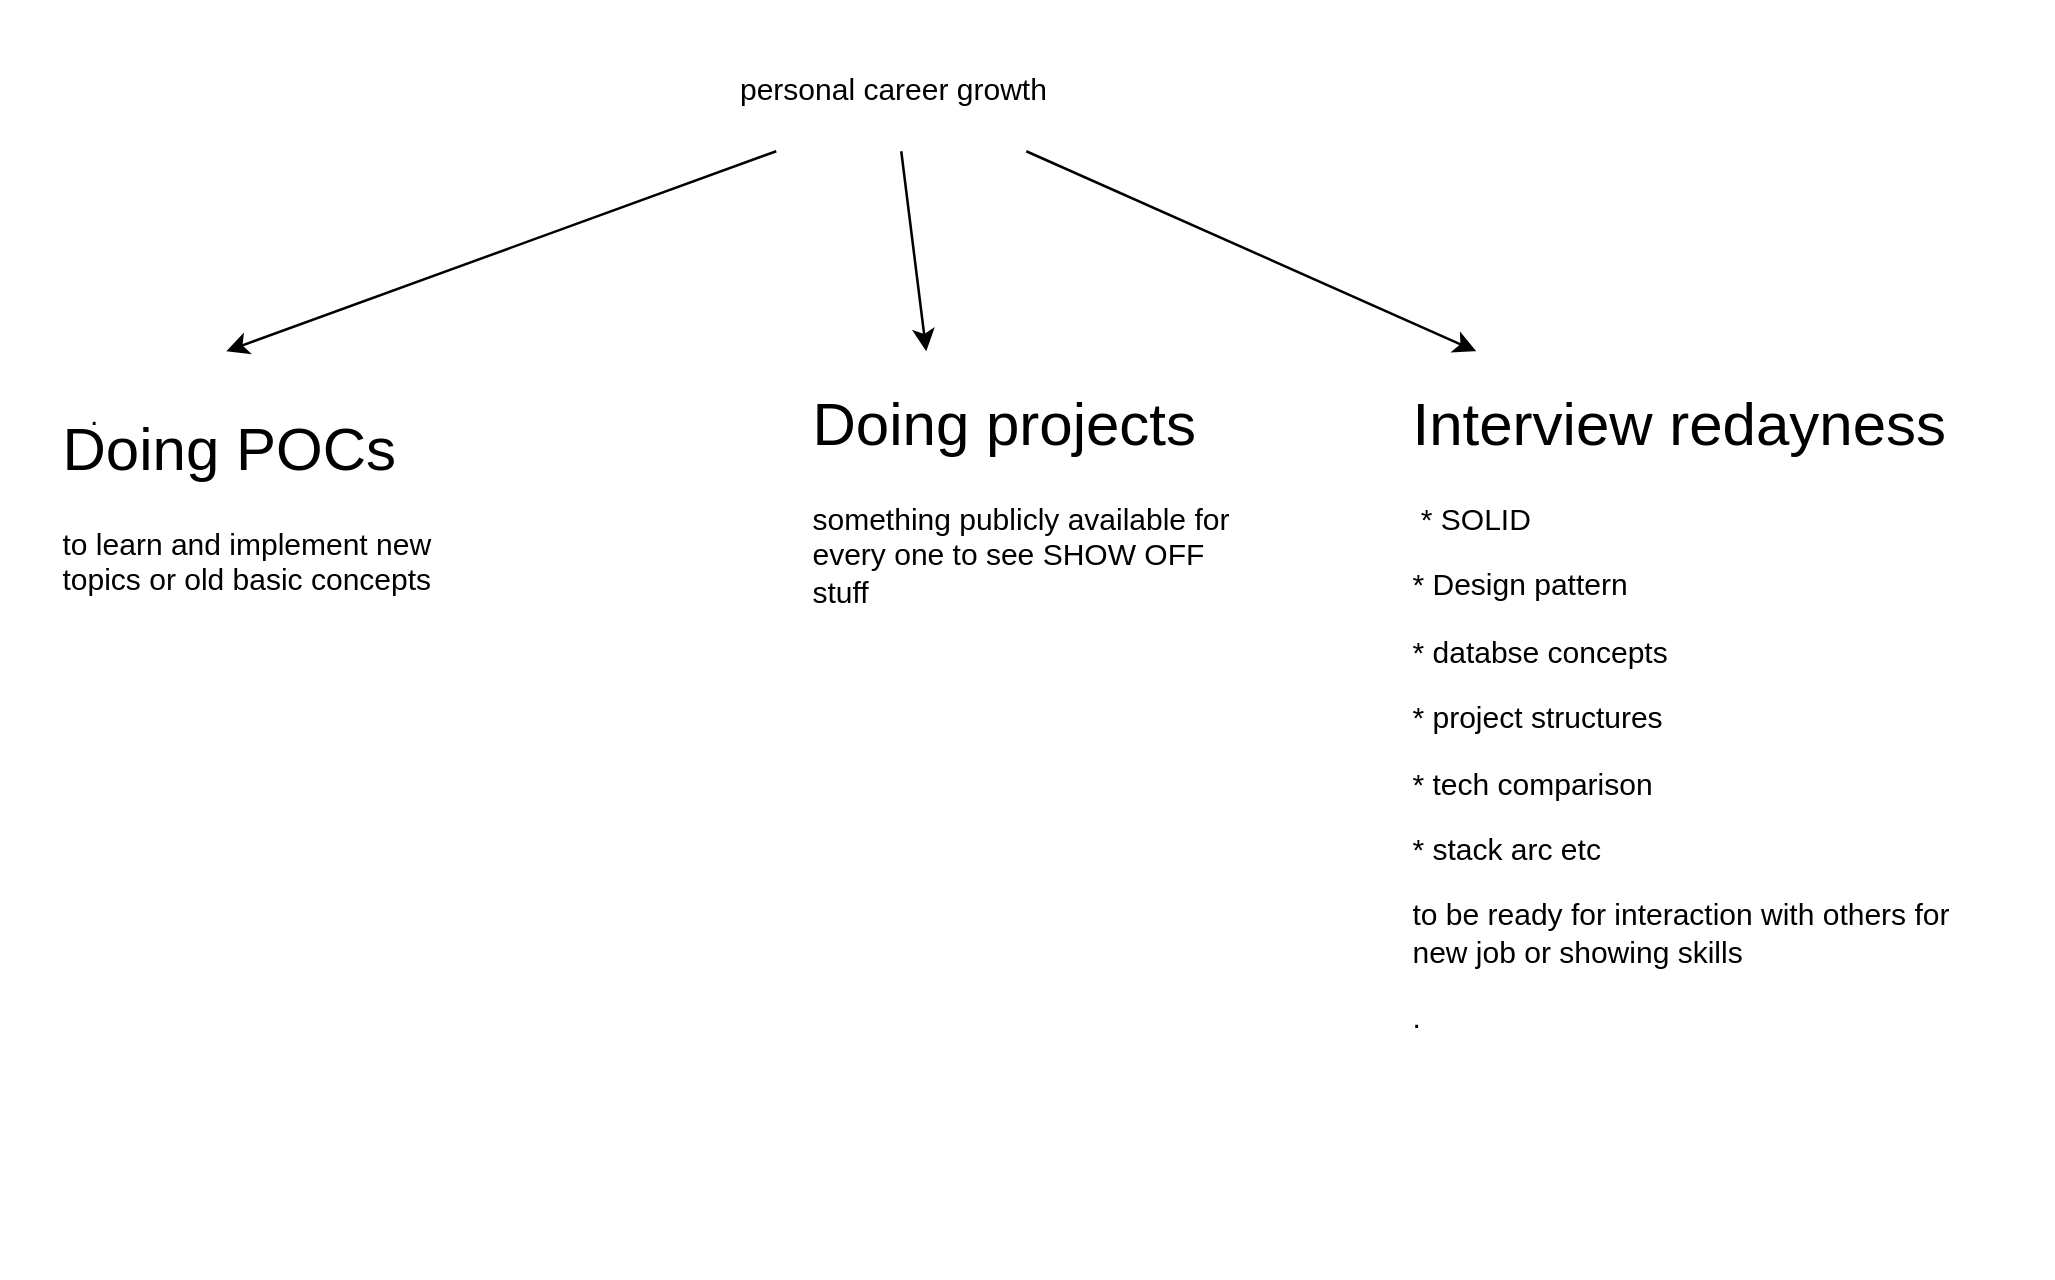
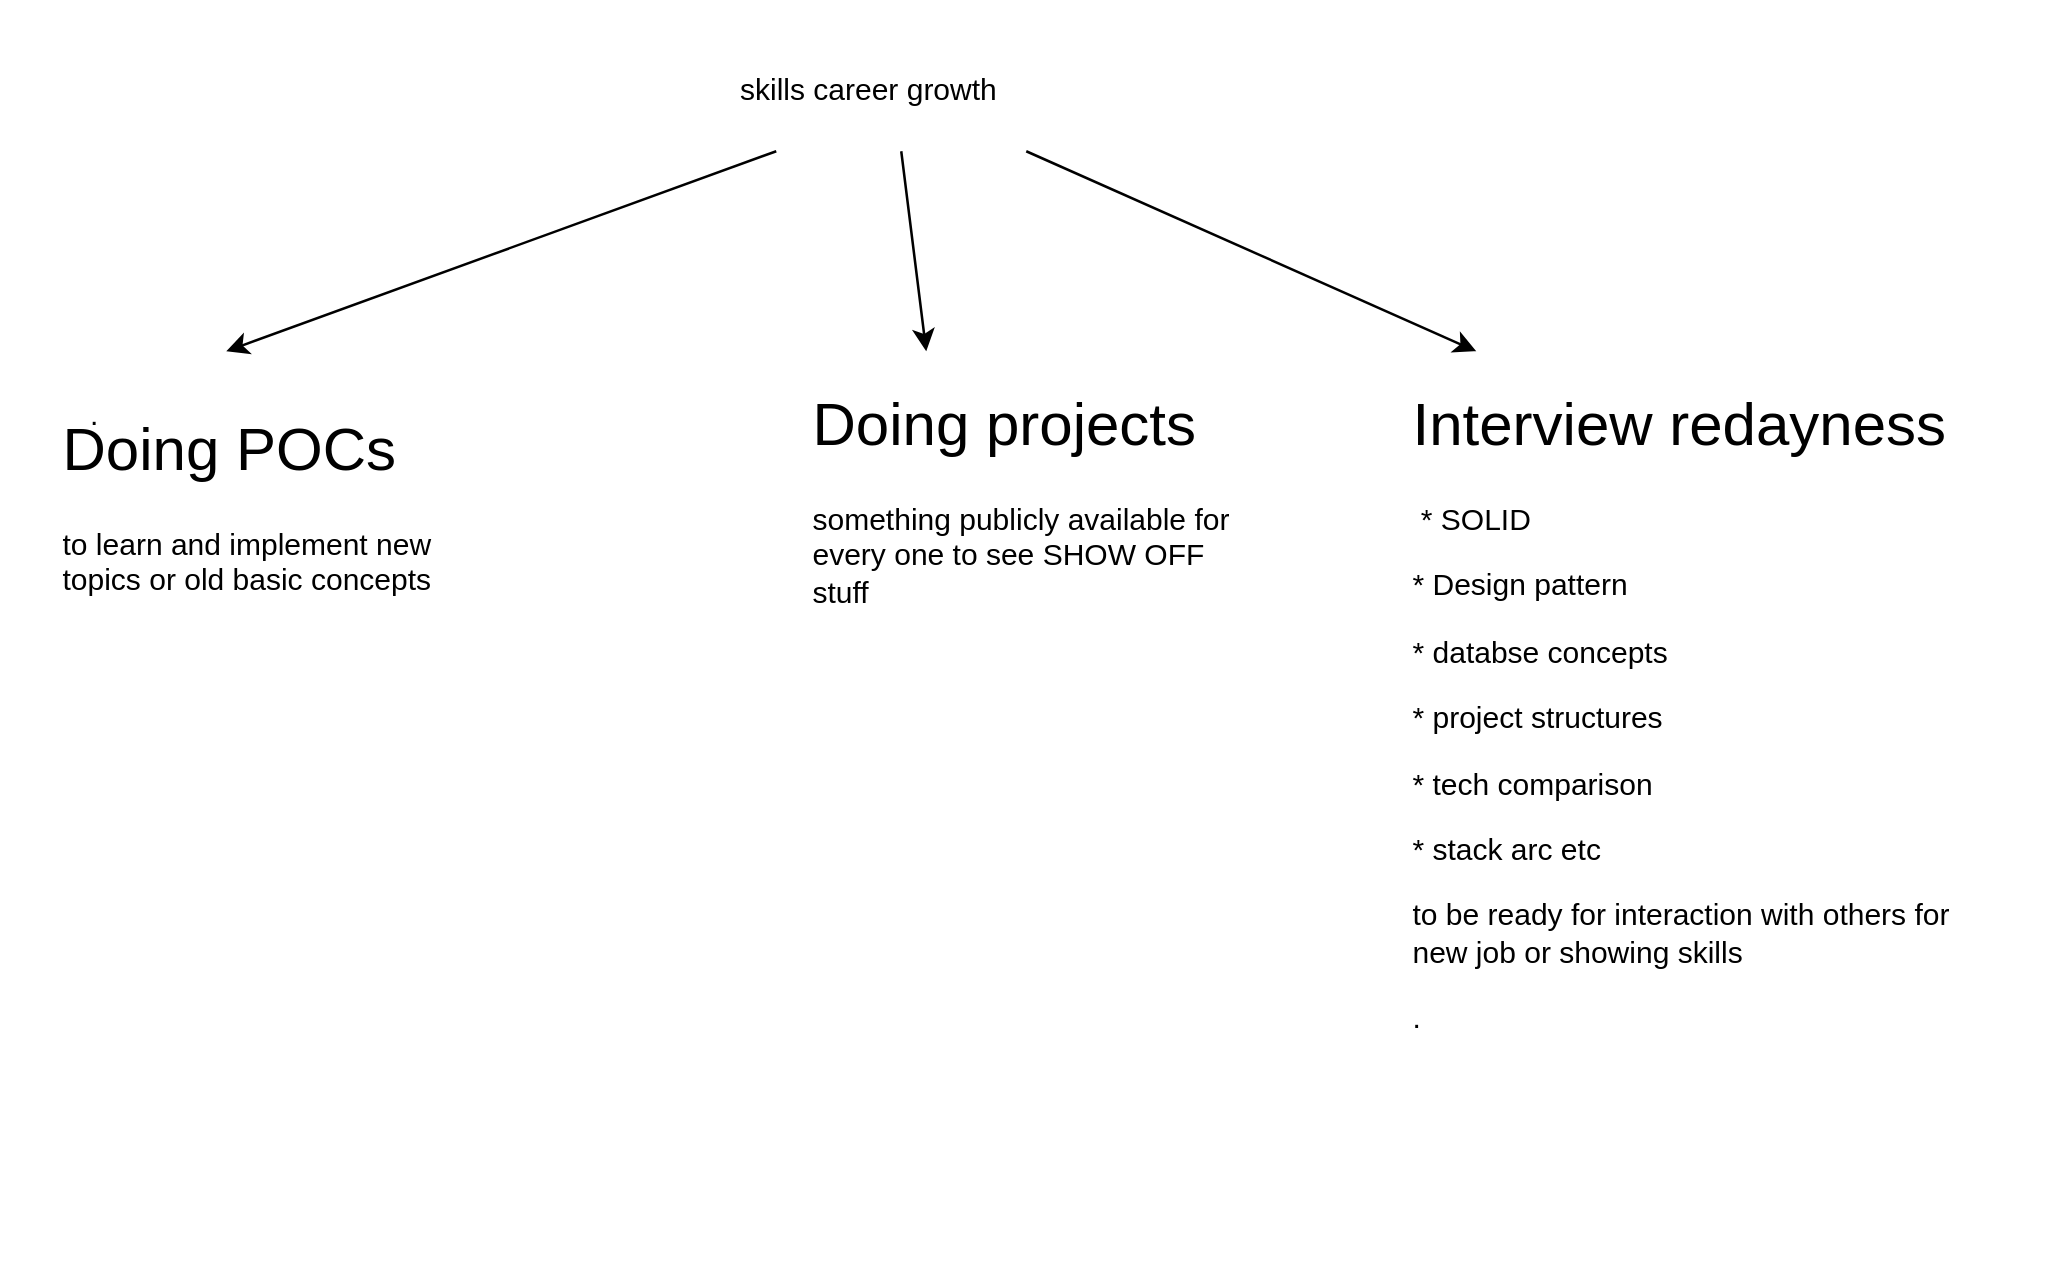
(913, 90) -> (889, 90)
